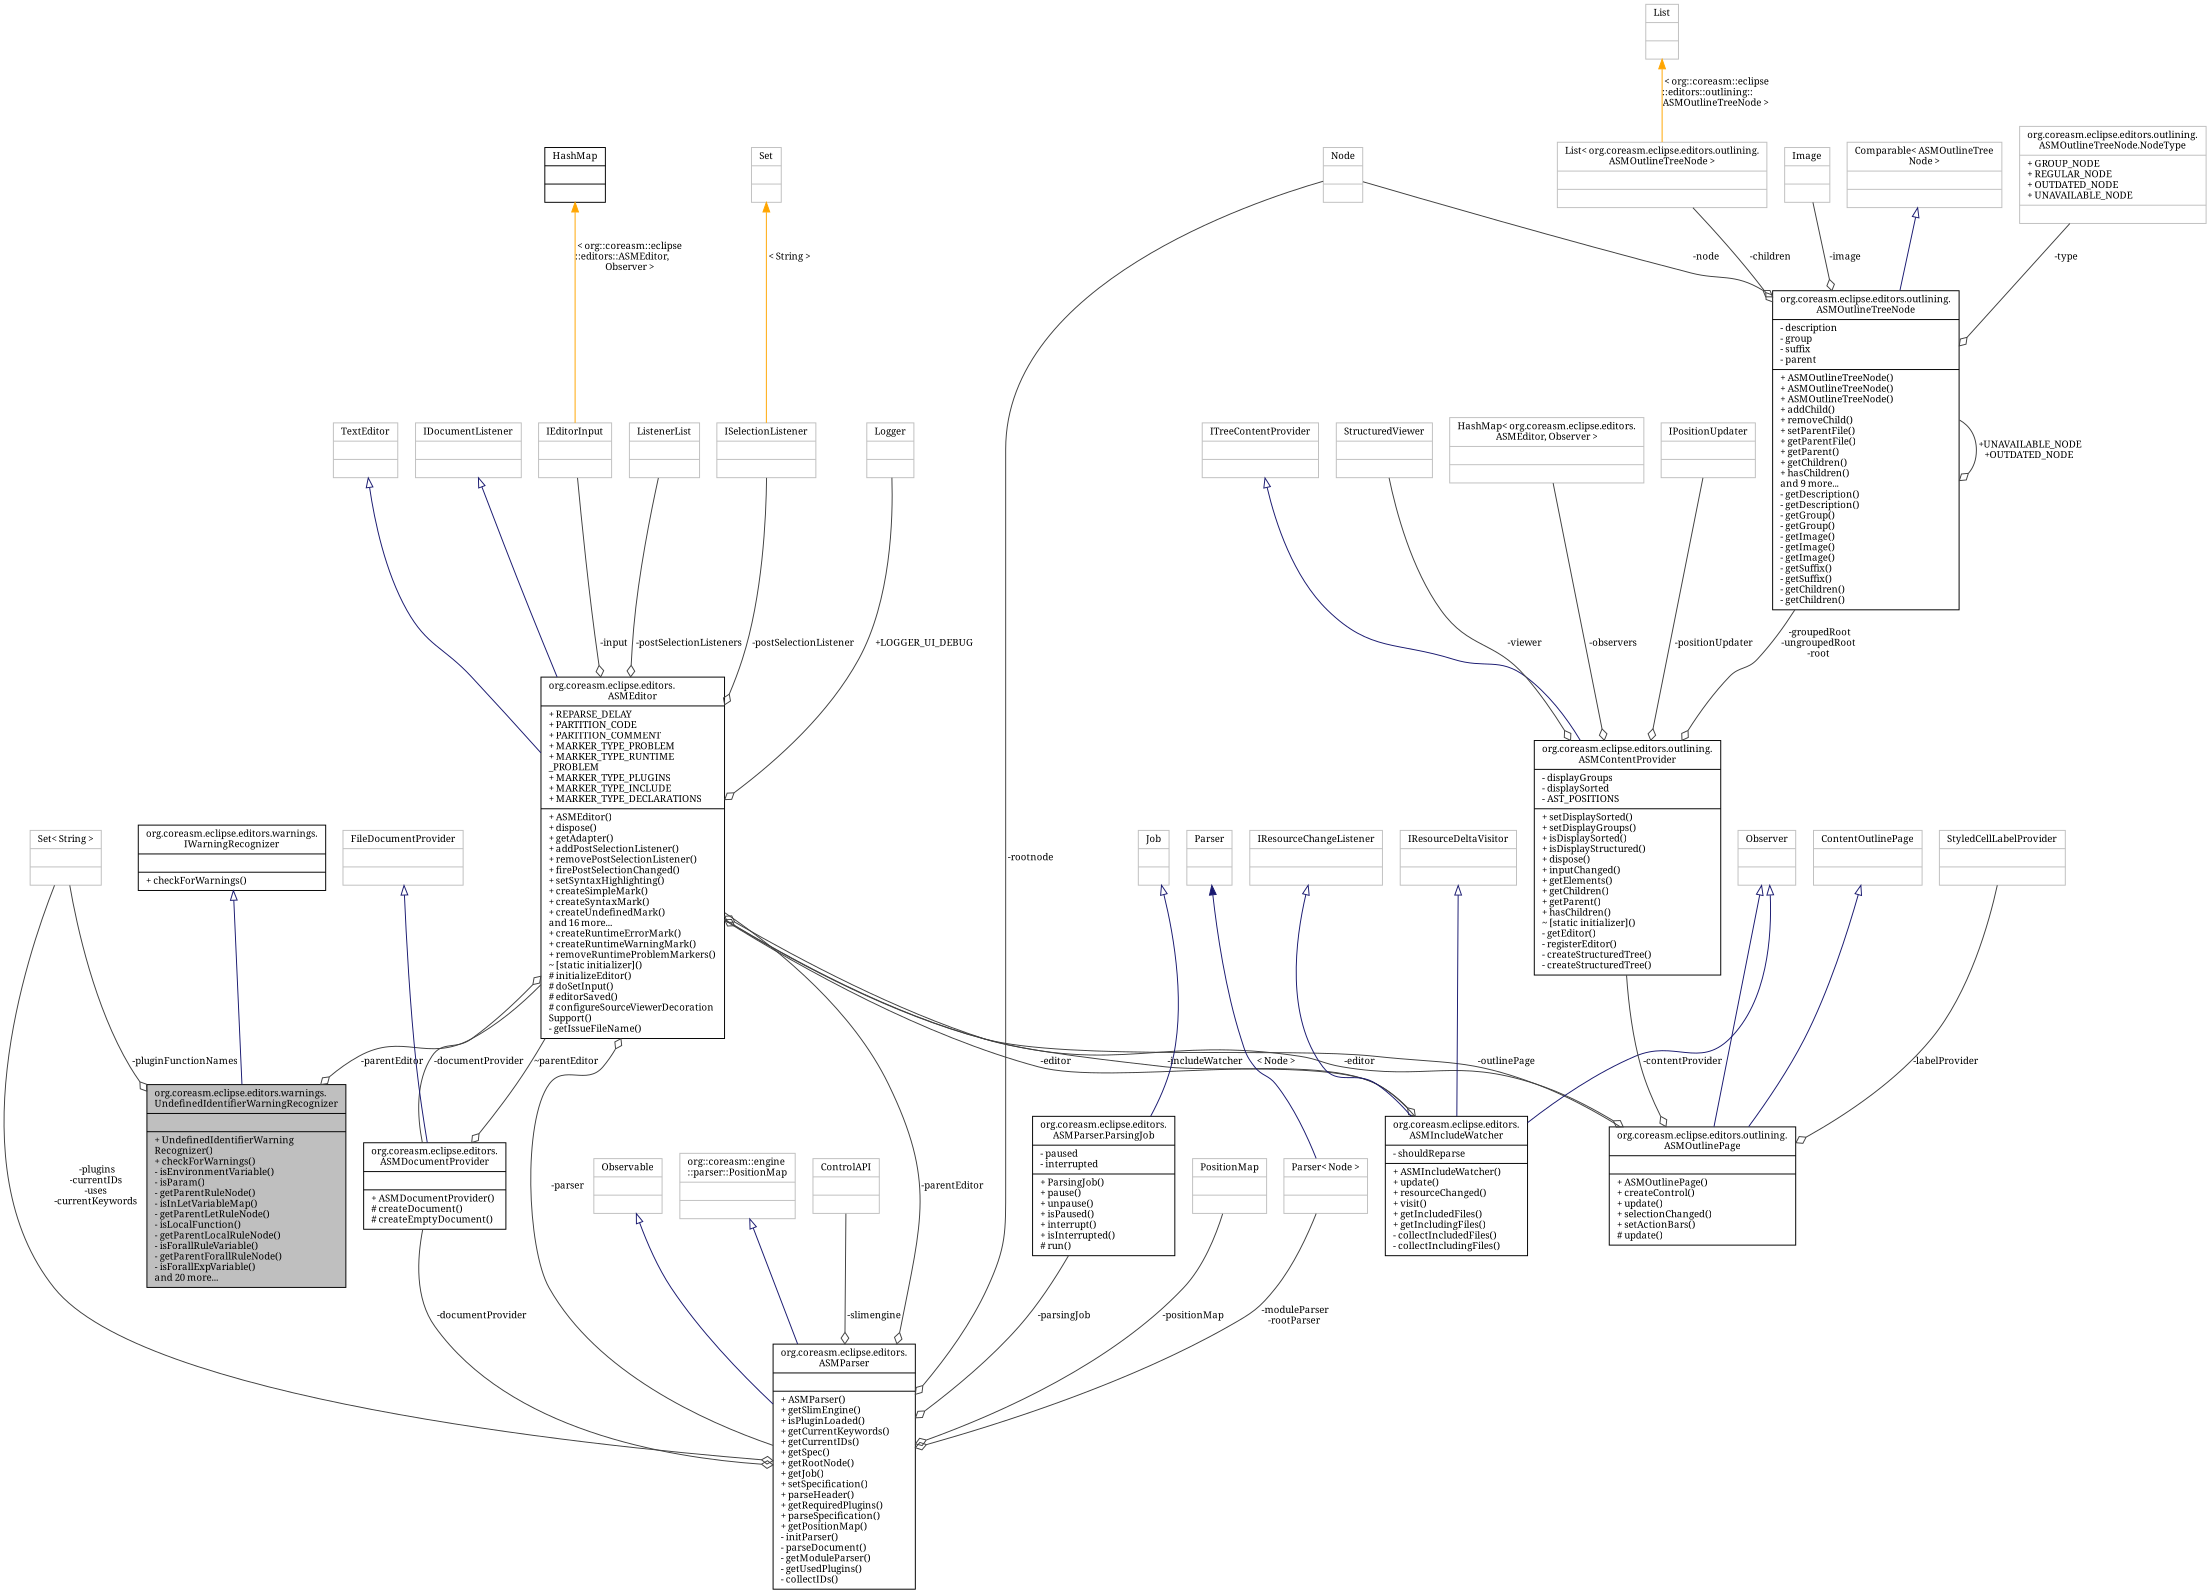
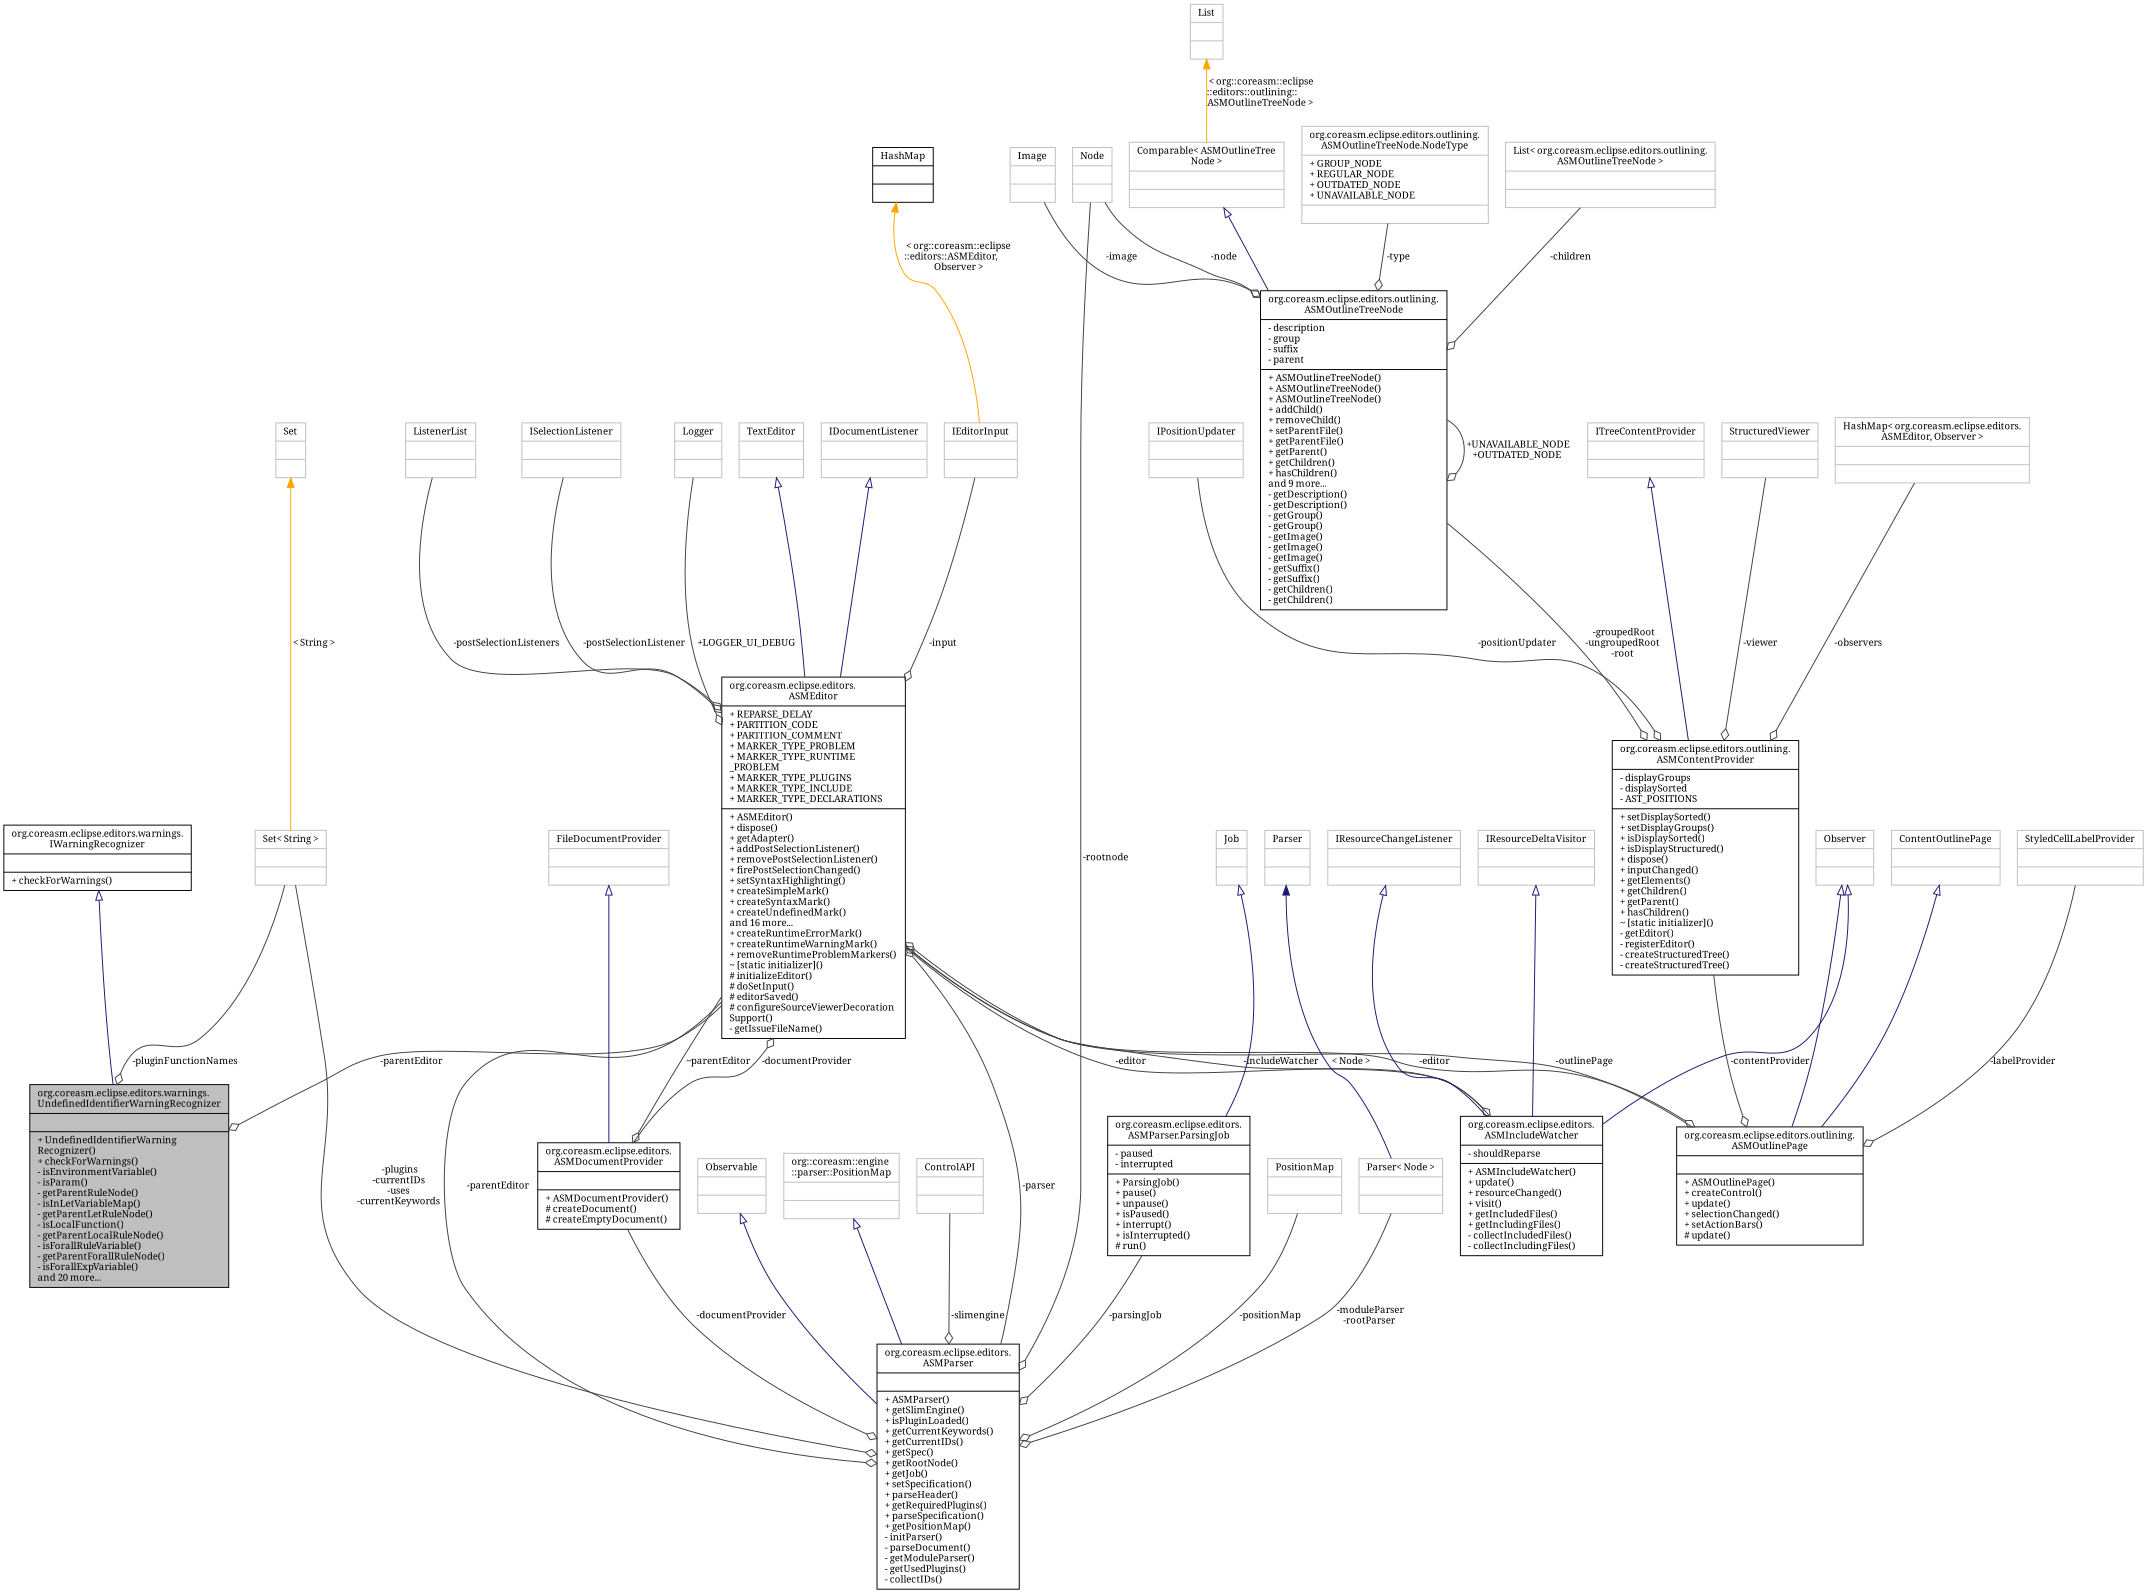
(1662, 106) -> (1207, 106)
(766, 318) -> (291, 659)
